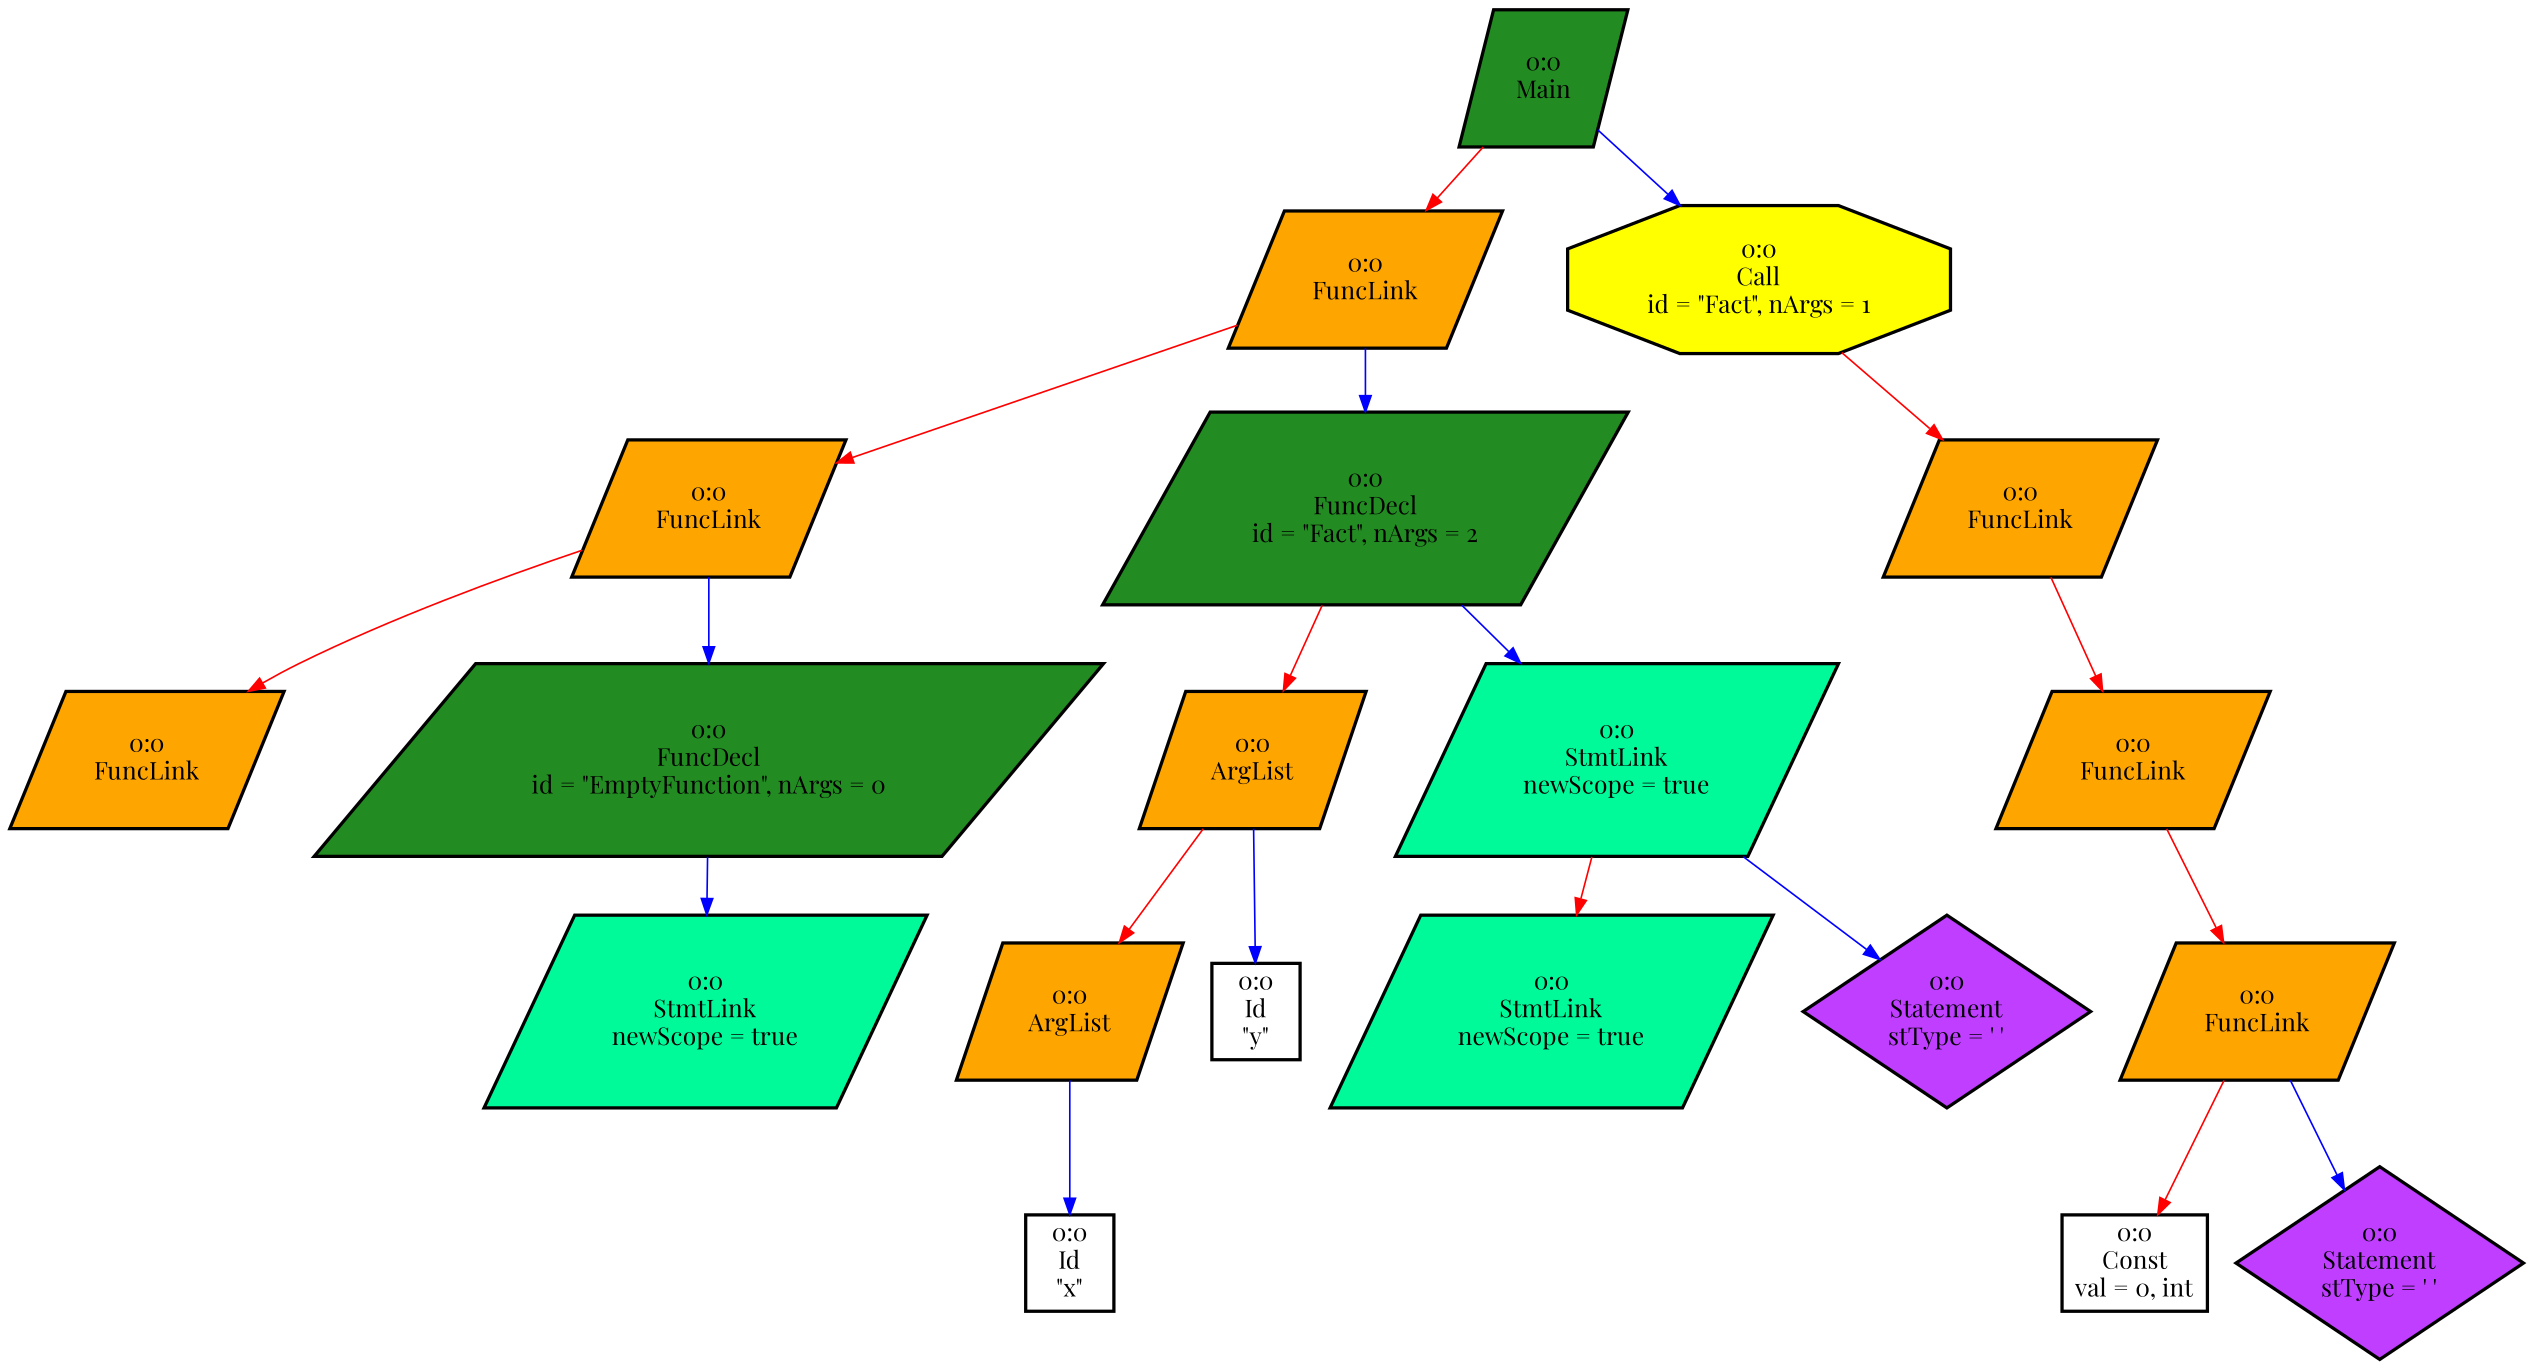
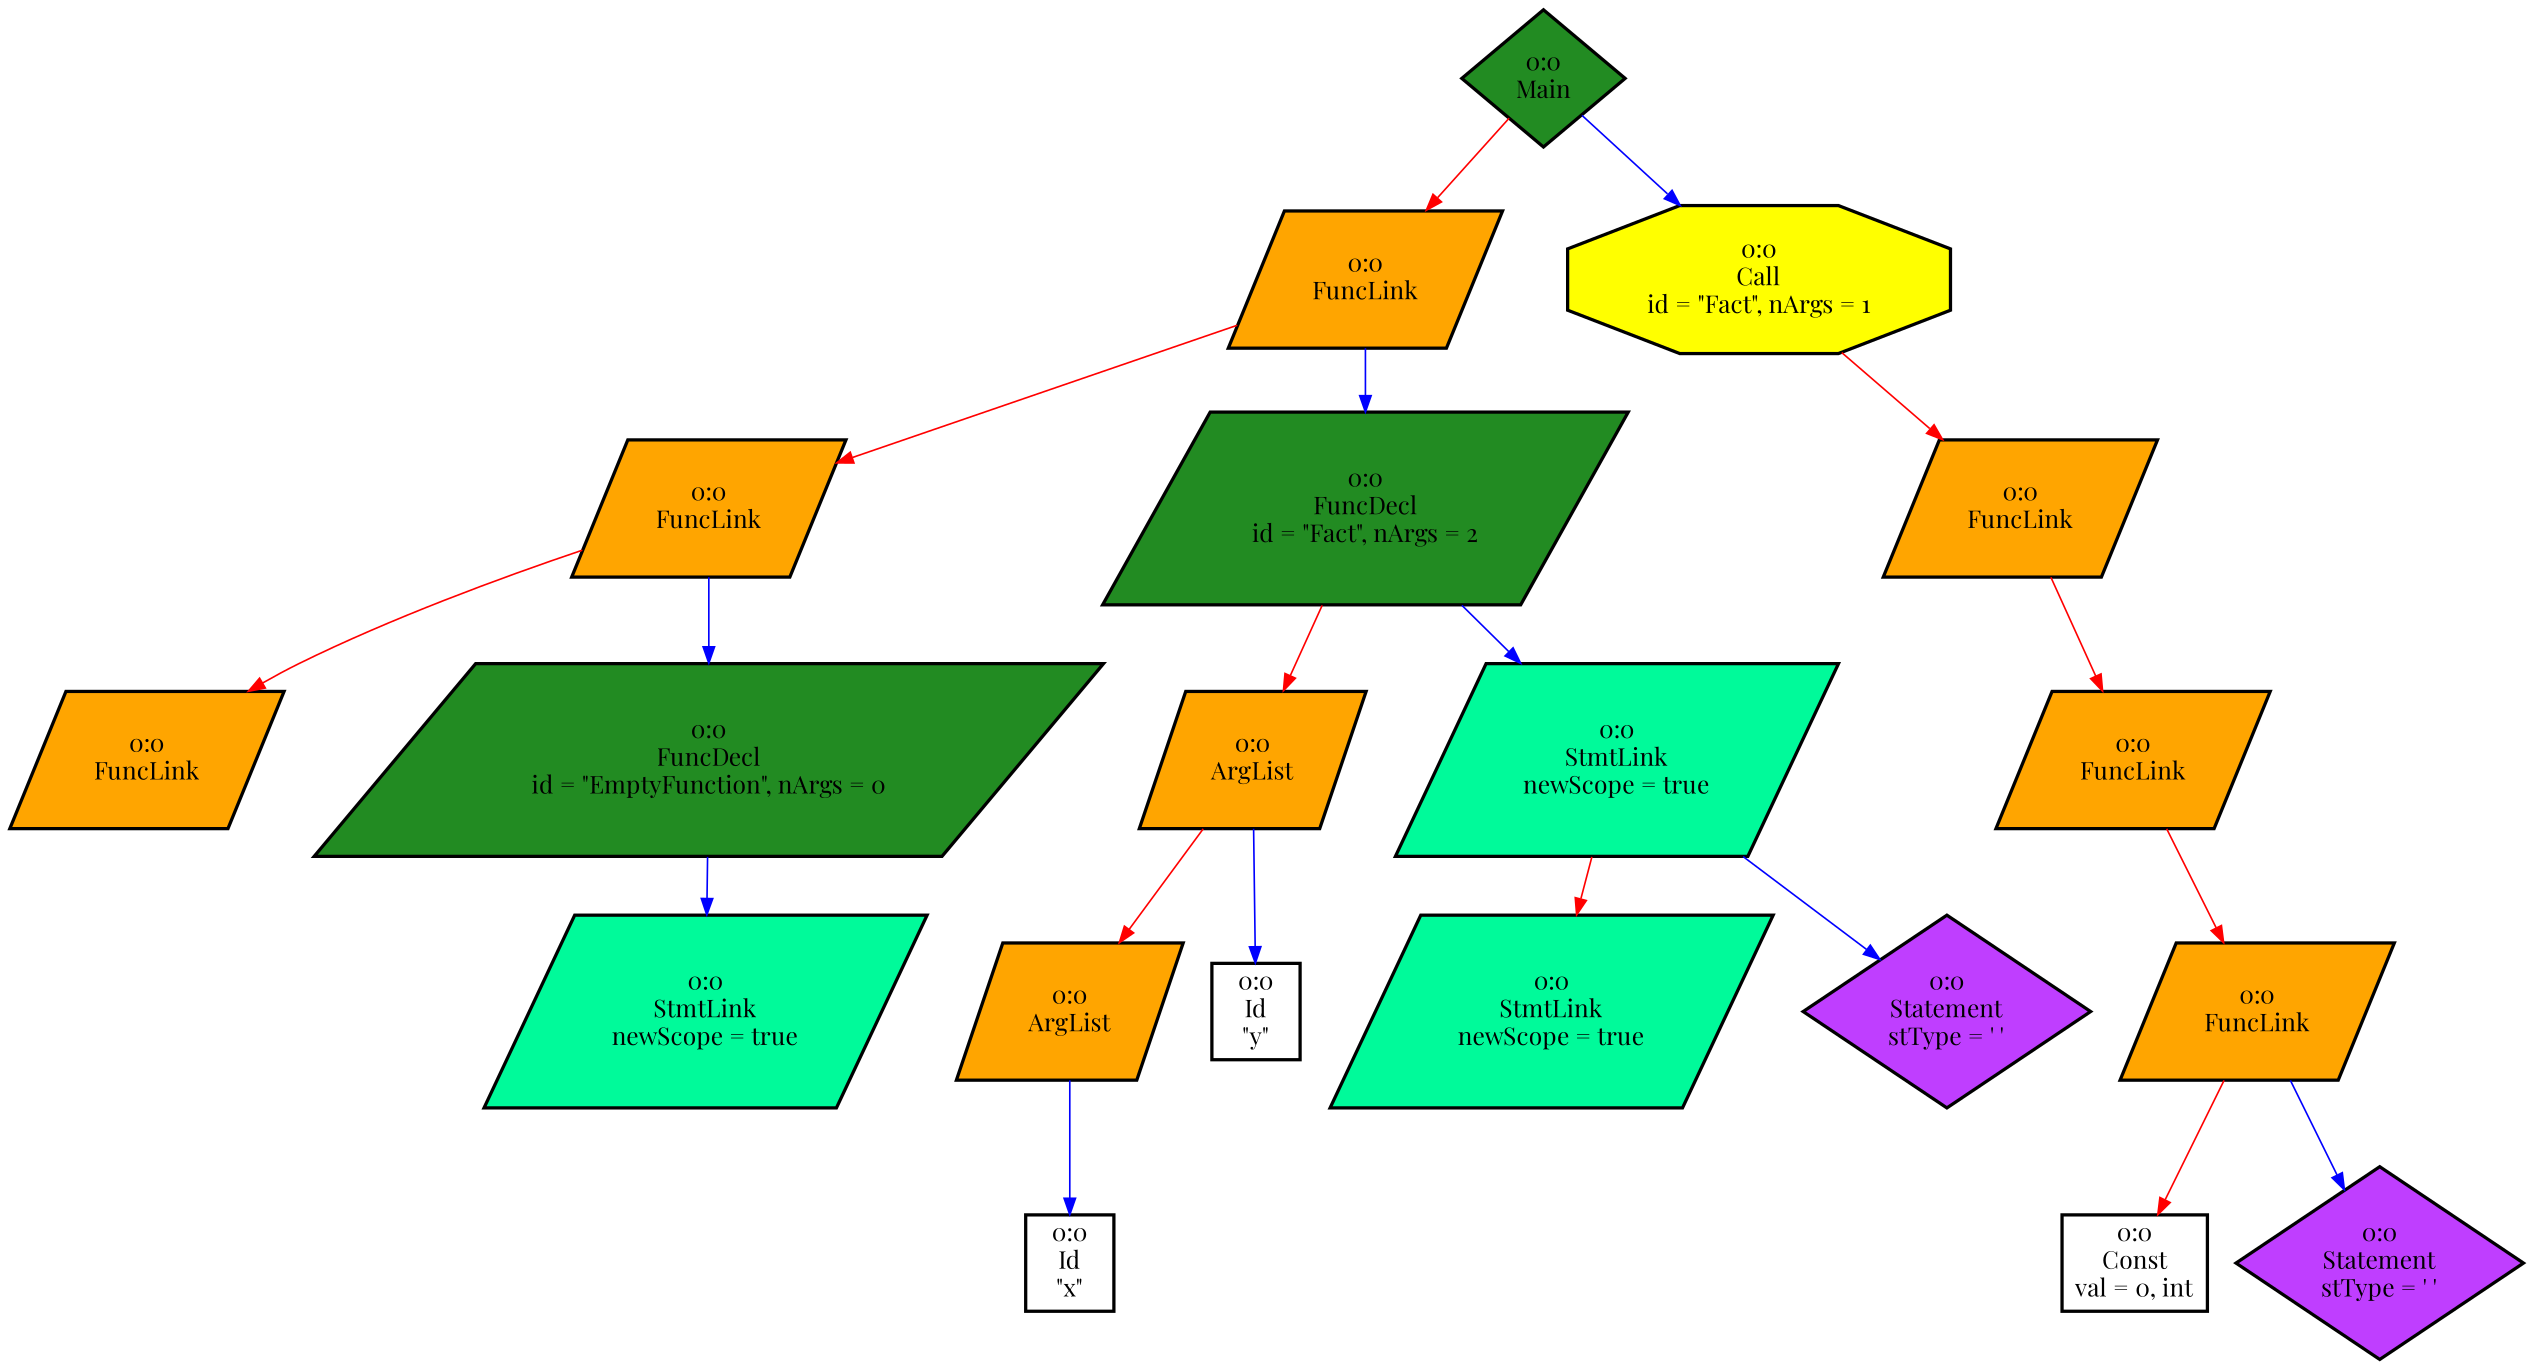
(1543, 78) -> (1543, 78)
